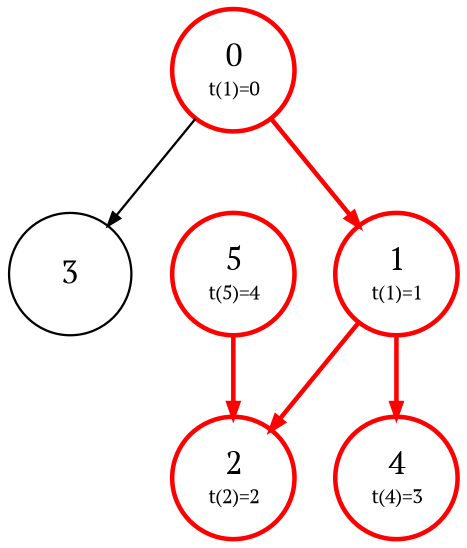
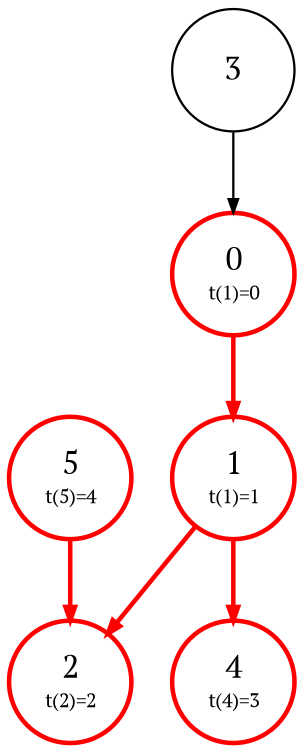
(156, 167) -> (233, 166)
